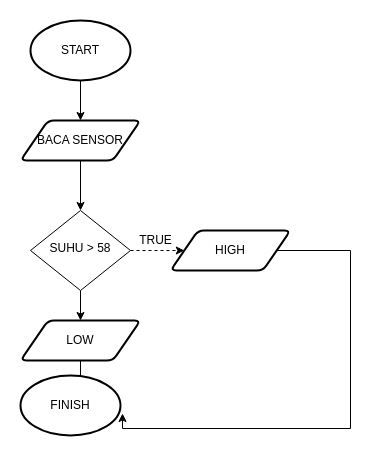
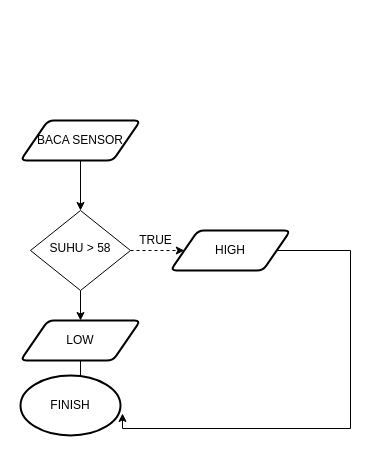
(81, 51) -> none
(81, 97) -> none
